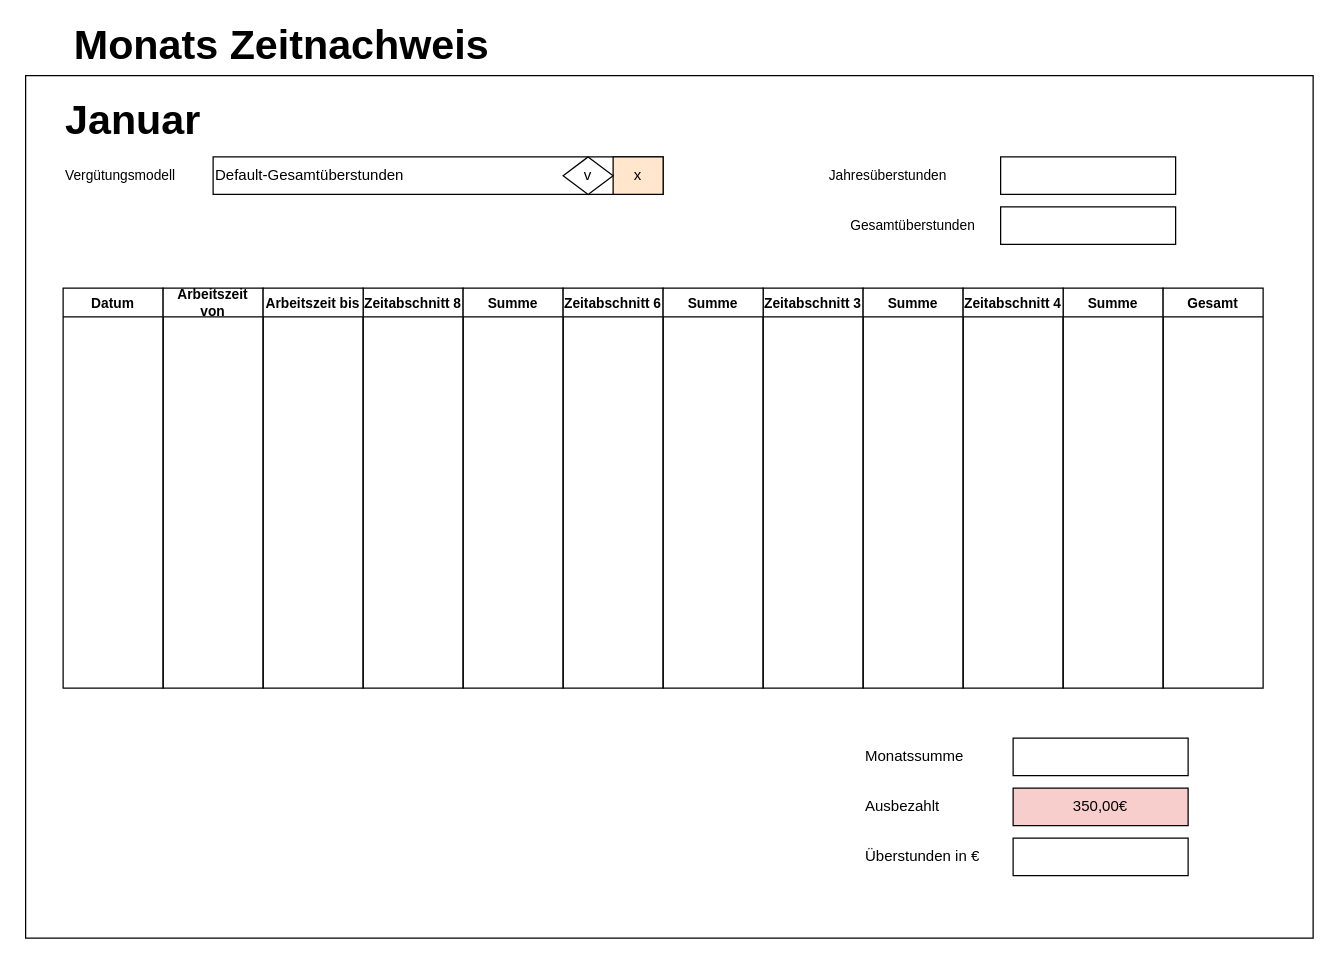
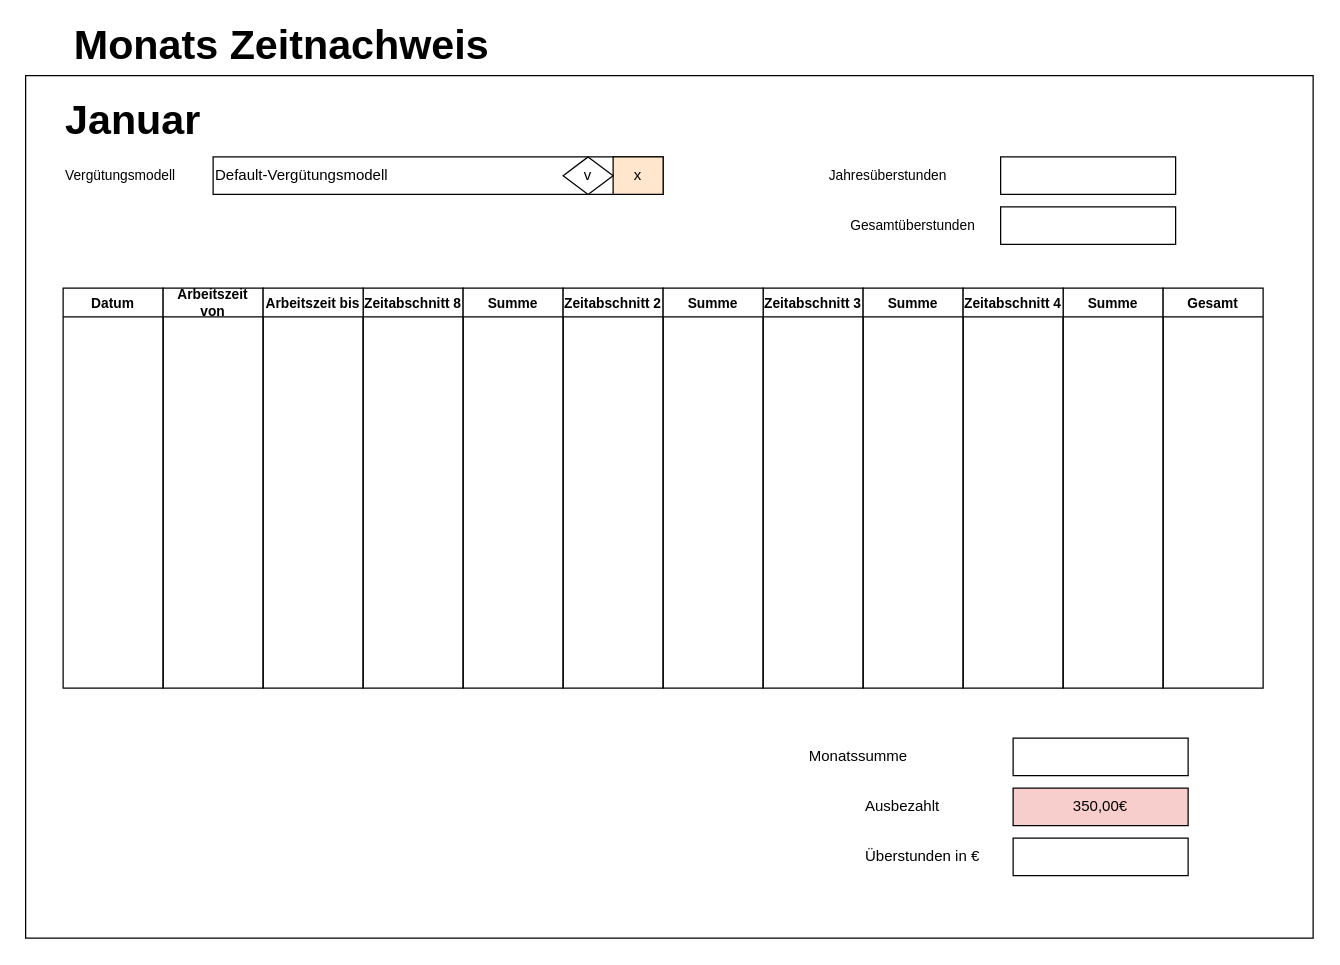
(319, 176) -> (311, 176)
(613, 303) -> (613, 303)
(913, 757) -> (857, 757)
